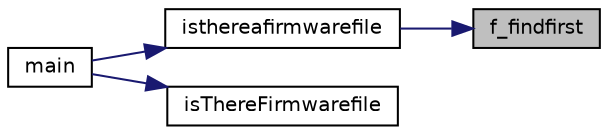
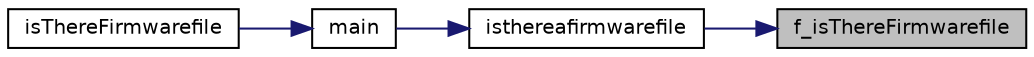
(537, 29) -> (902, 29)
(119, 79) -> (265, 29)
